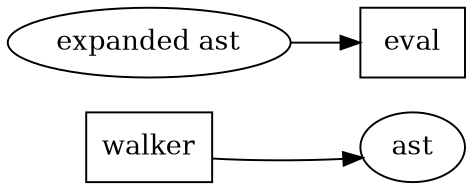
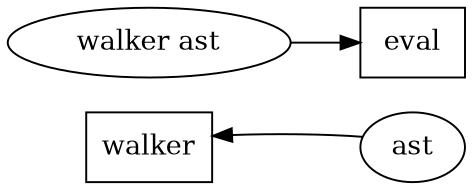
(149, 43) -> (149, 43)
(278, 160) -> (297, 134)
